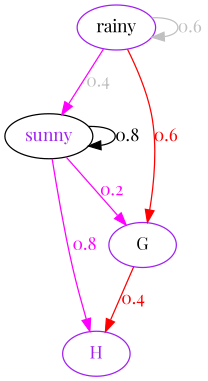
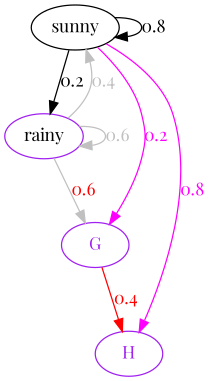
none -> (61, 76)
(86, 76) -> (88, 93)
(153, 128) -> (67, 185)
(49, 136) -> (75, 28)
(143, 245) -> (95, 245)
